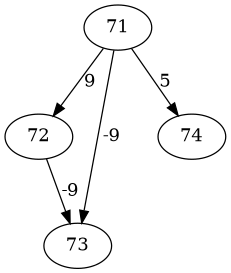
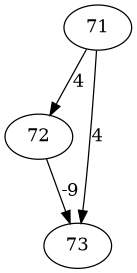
(90, 82) -> (79, 82)
(112, 137) -> (98, 137)
(192, 137) -> none
